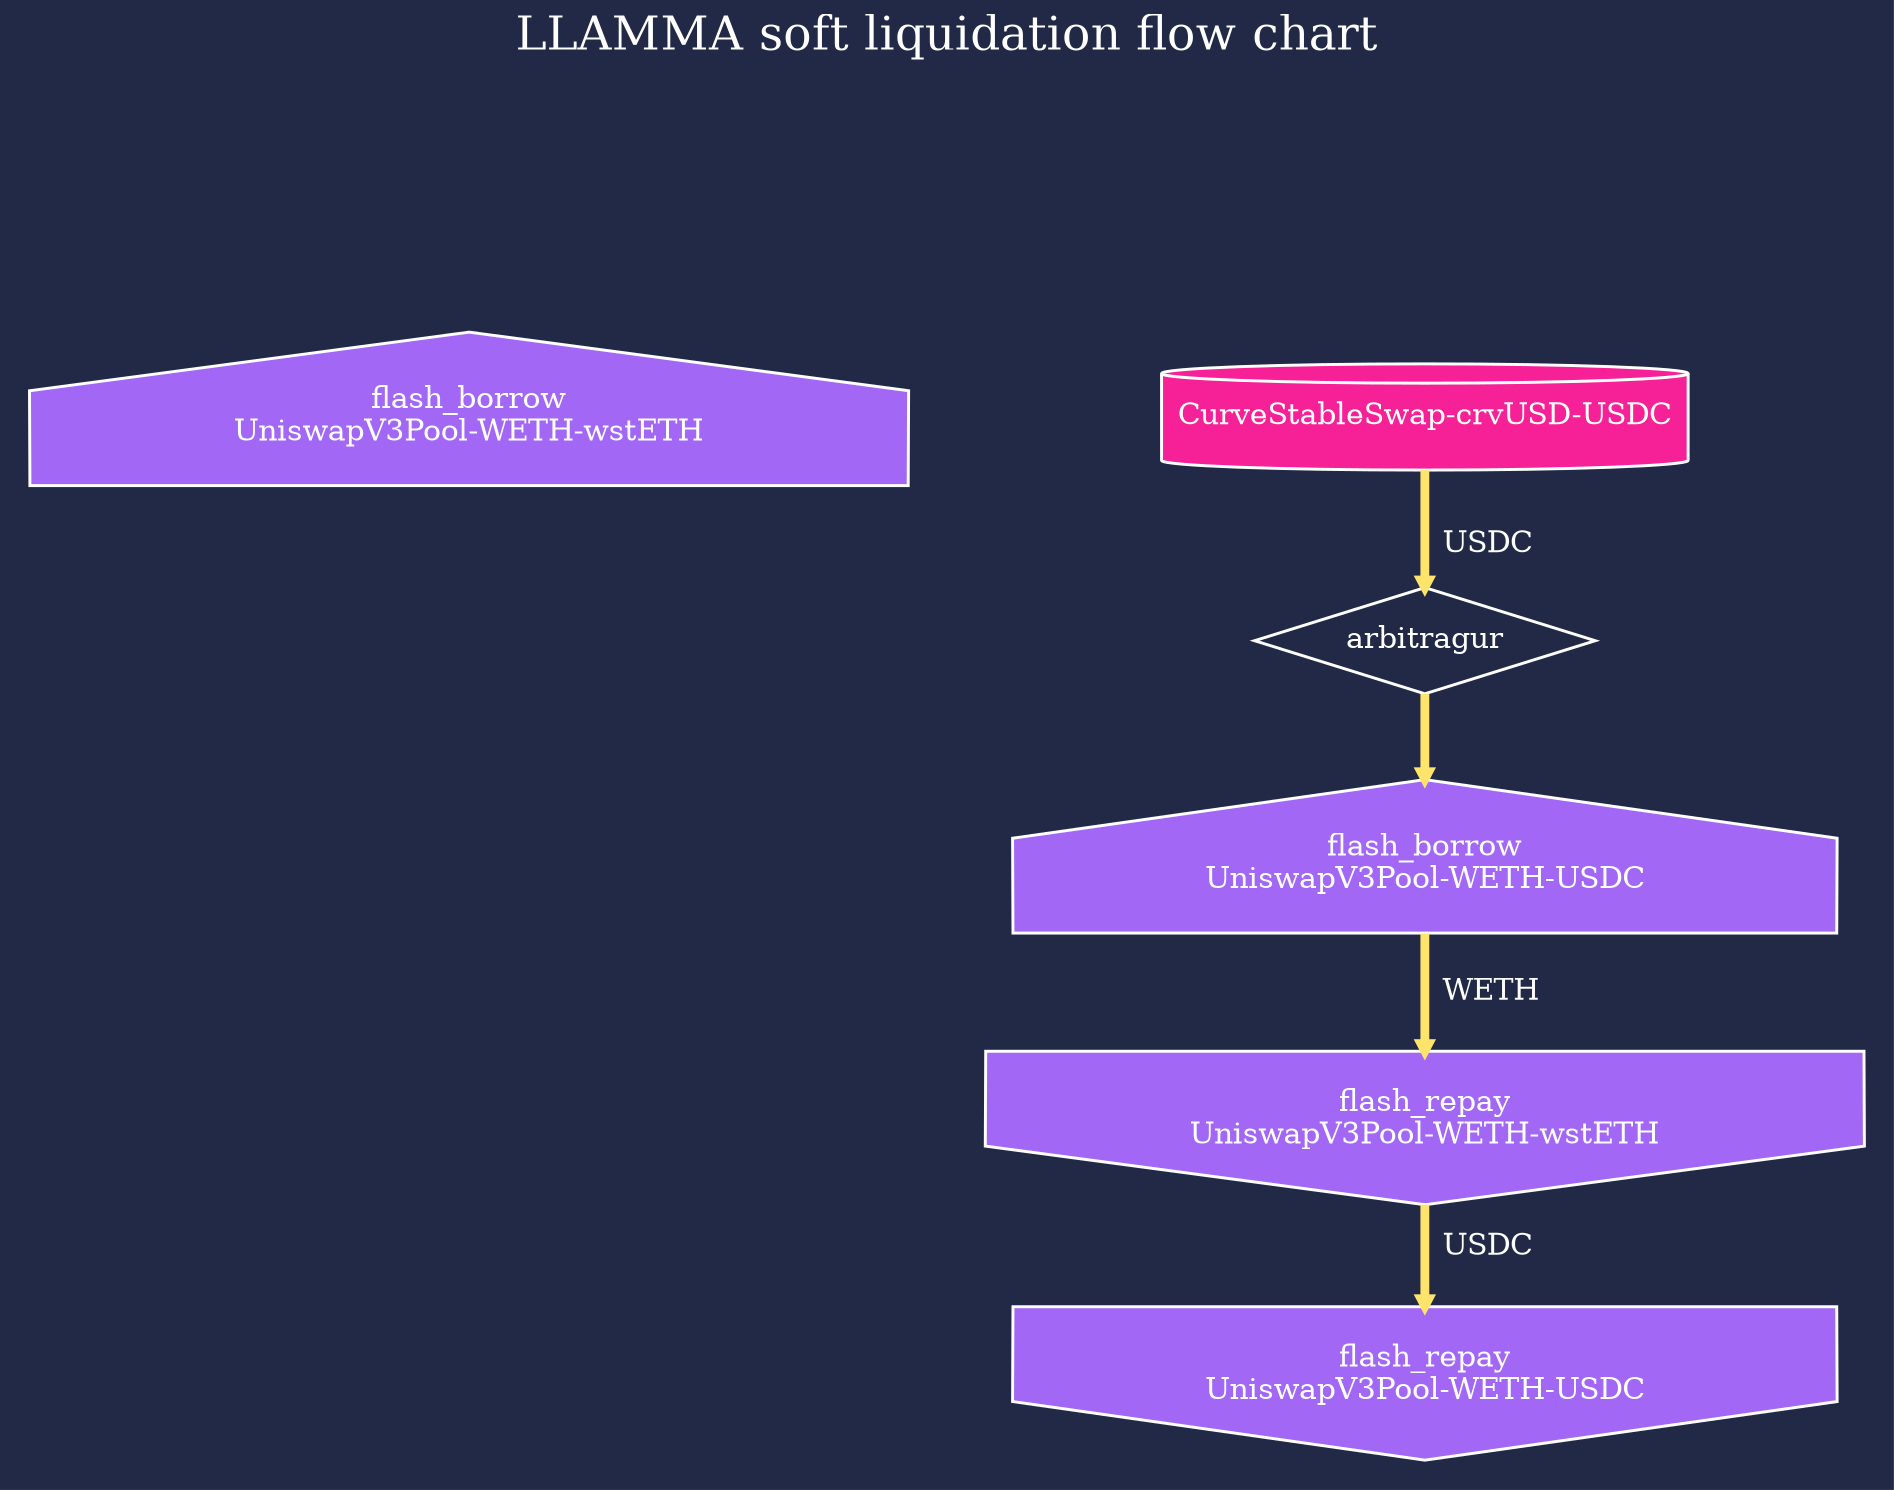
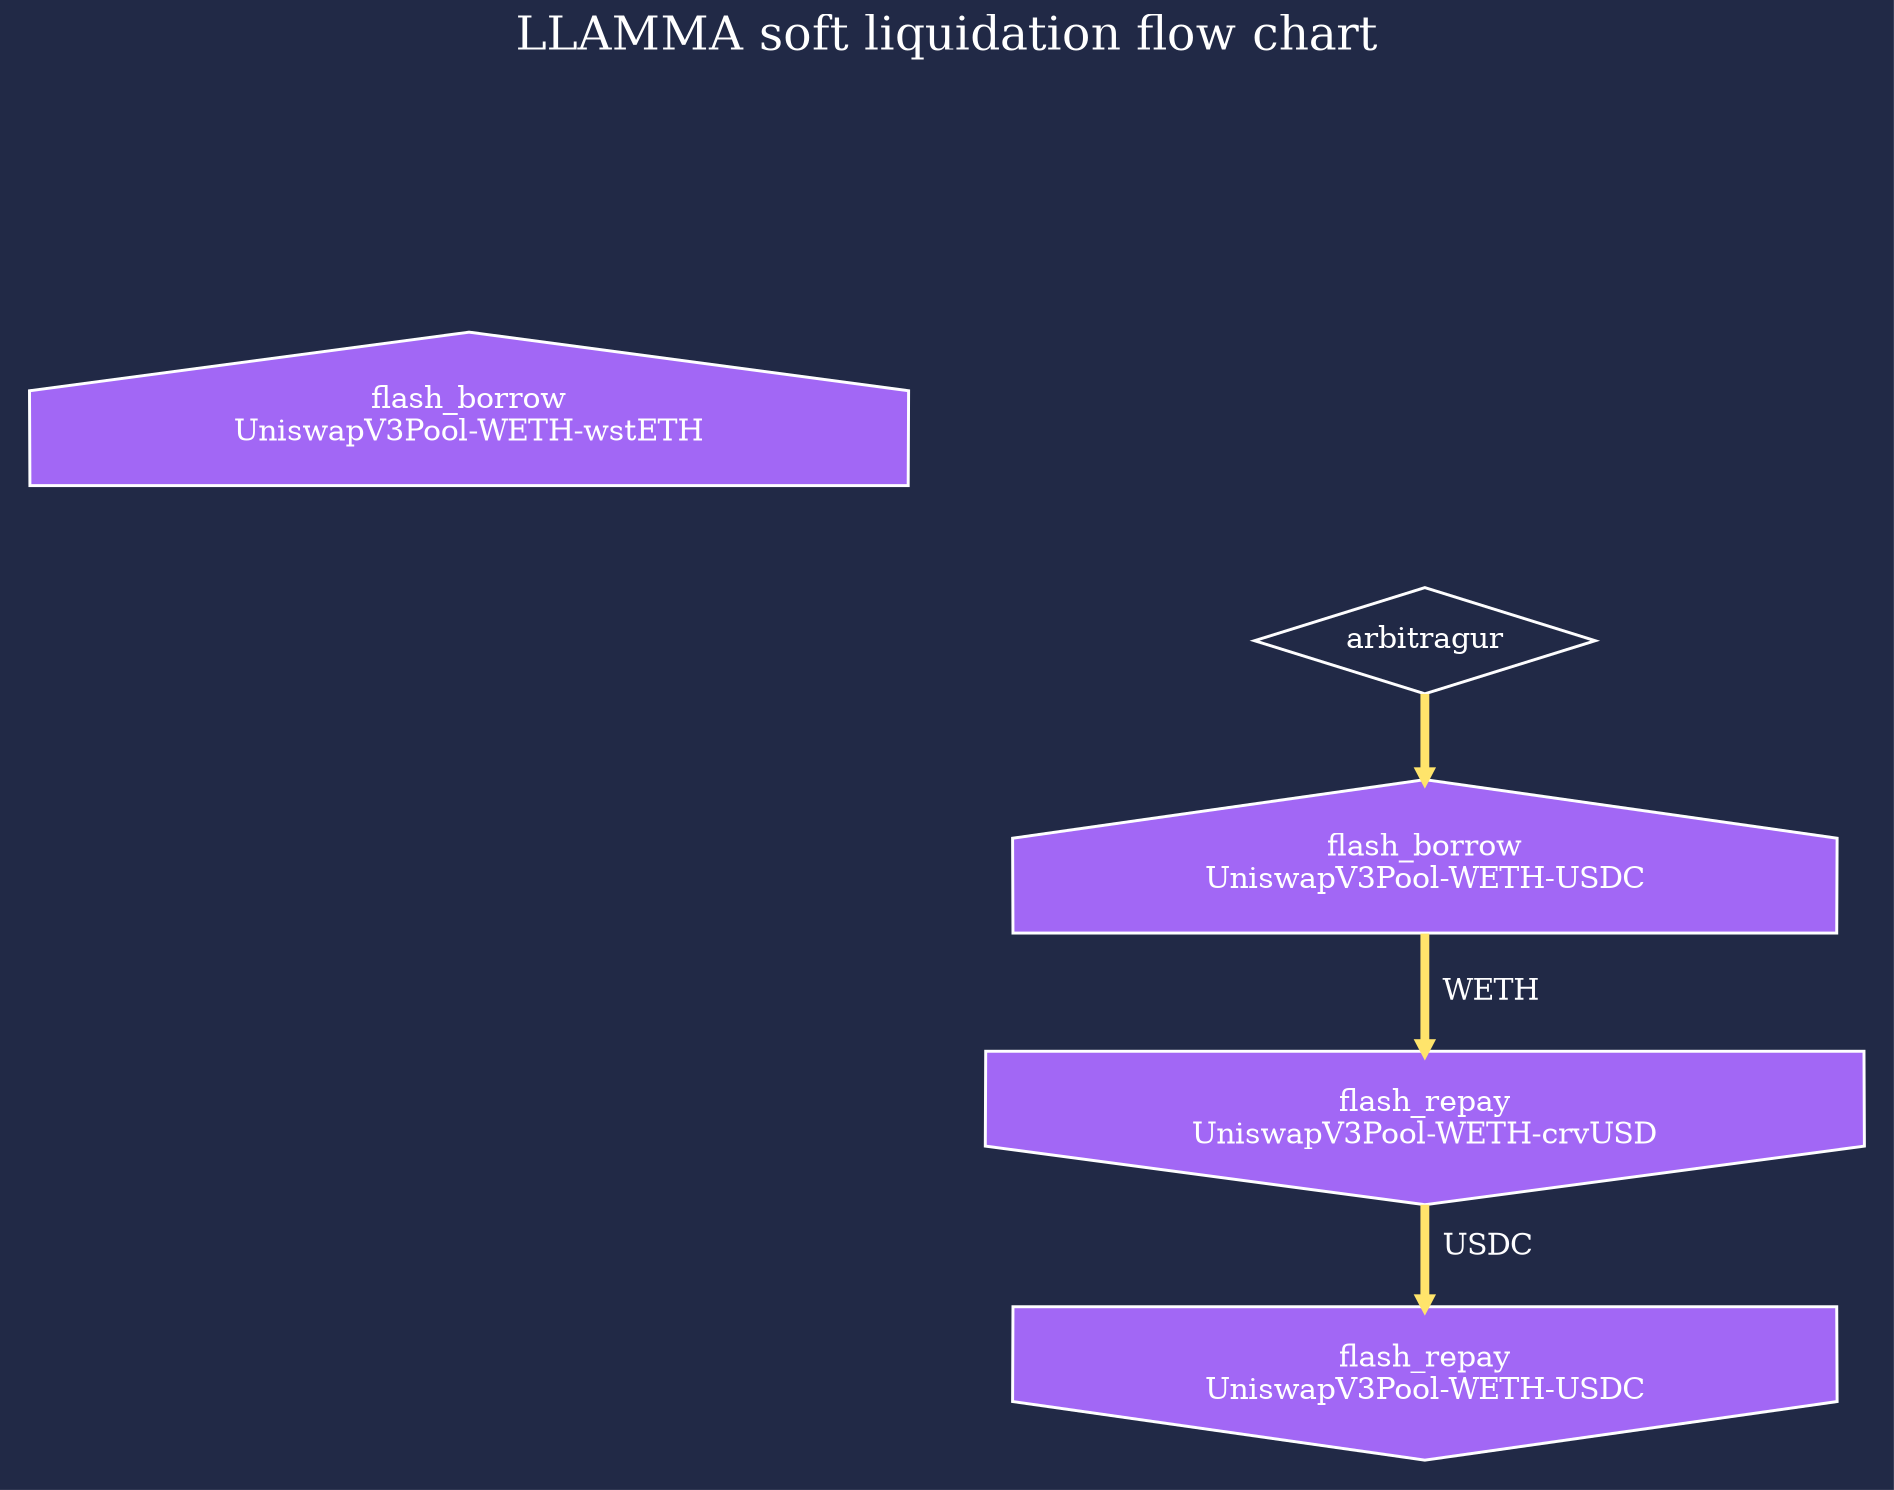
(1425, 417) -> none
(1425, 1120) -> (1425, 1120)
